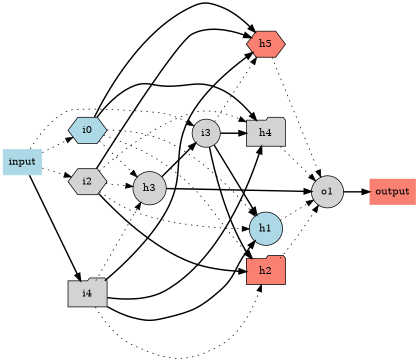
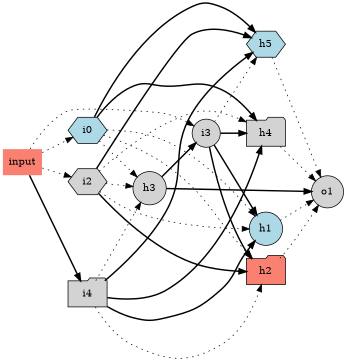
(266, 44) -> (266, 44)
(22, 162) -> (22, 162)
(393, 192) -> none
